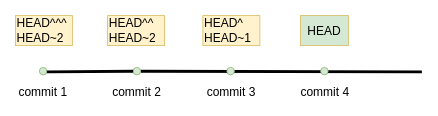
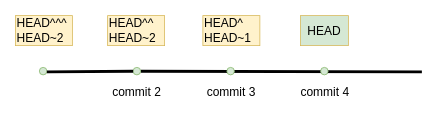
(43, 92) -> none
